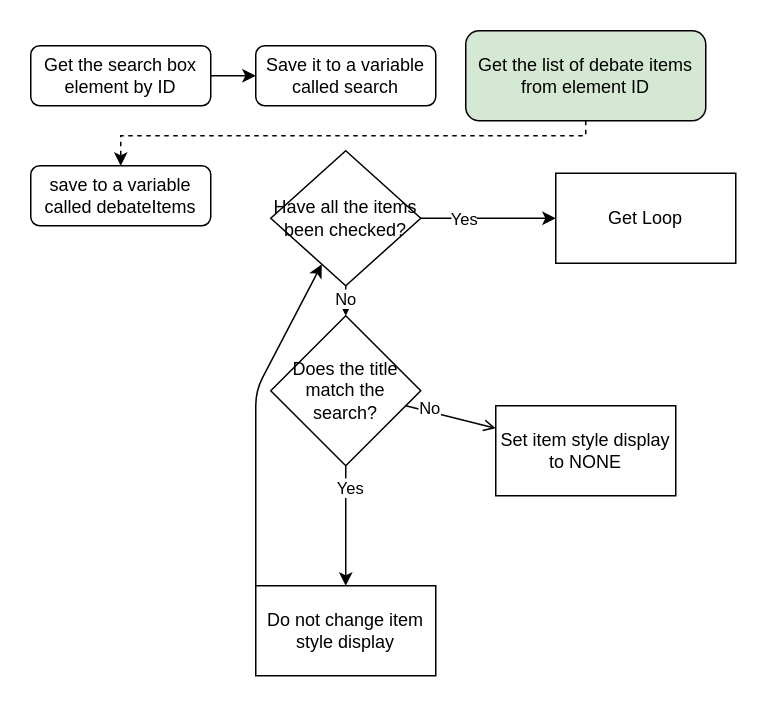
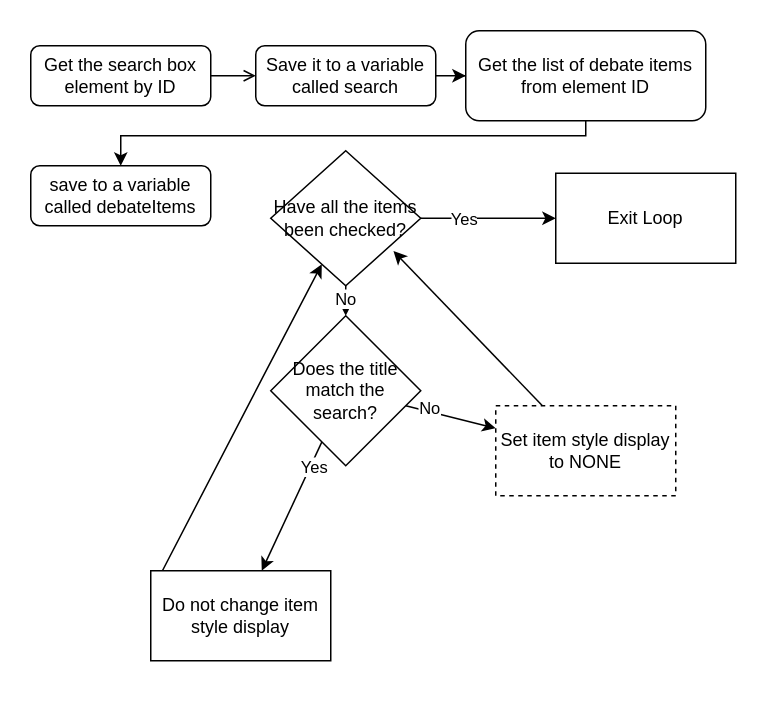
(244, 76) -> (246, 76)
none -> (456, 76)
(586, 76) -> (586, 76)
(352, 136) -> (352, 136)
(646, 218) -> (646, 218)
none -> (472, 332)
(486, 426) -> (484, 425)
(586, 451) -> (586, 451)
(346, 631) -> (241, 616)
